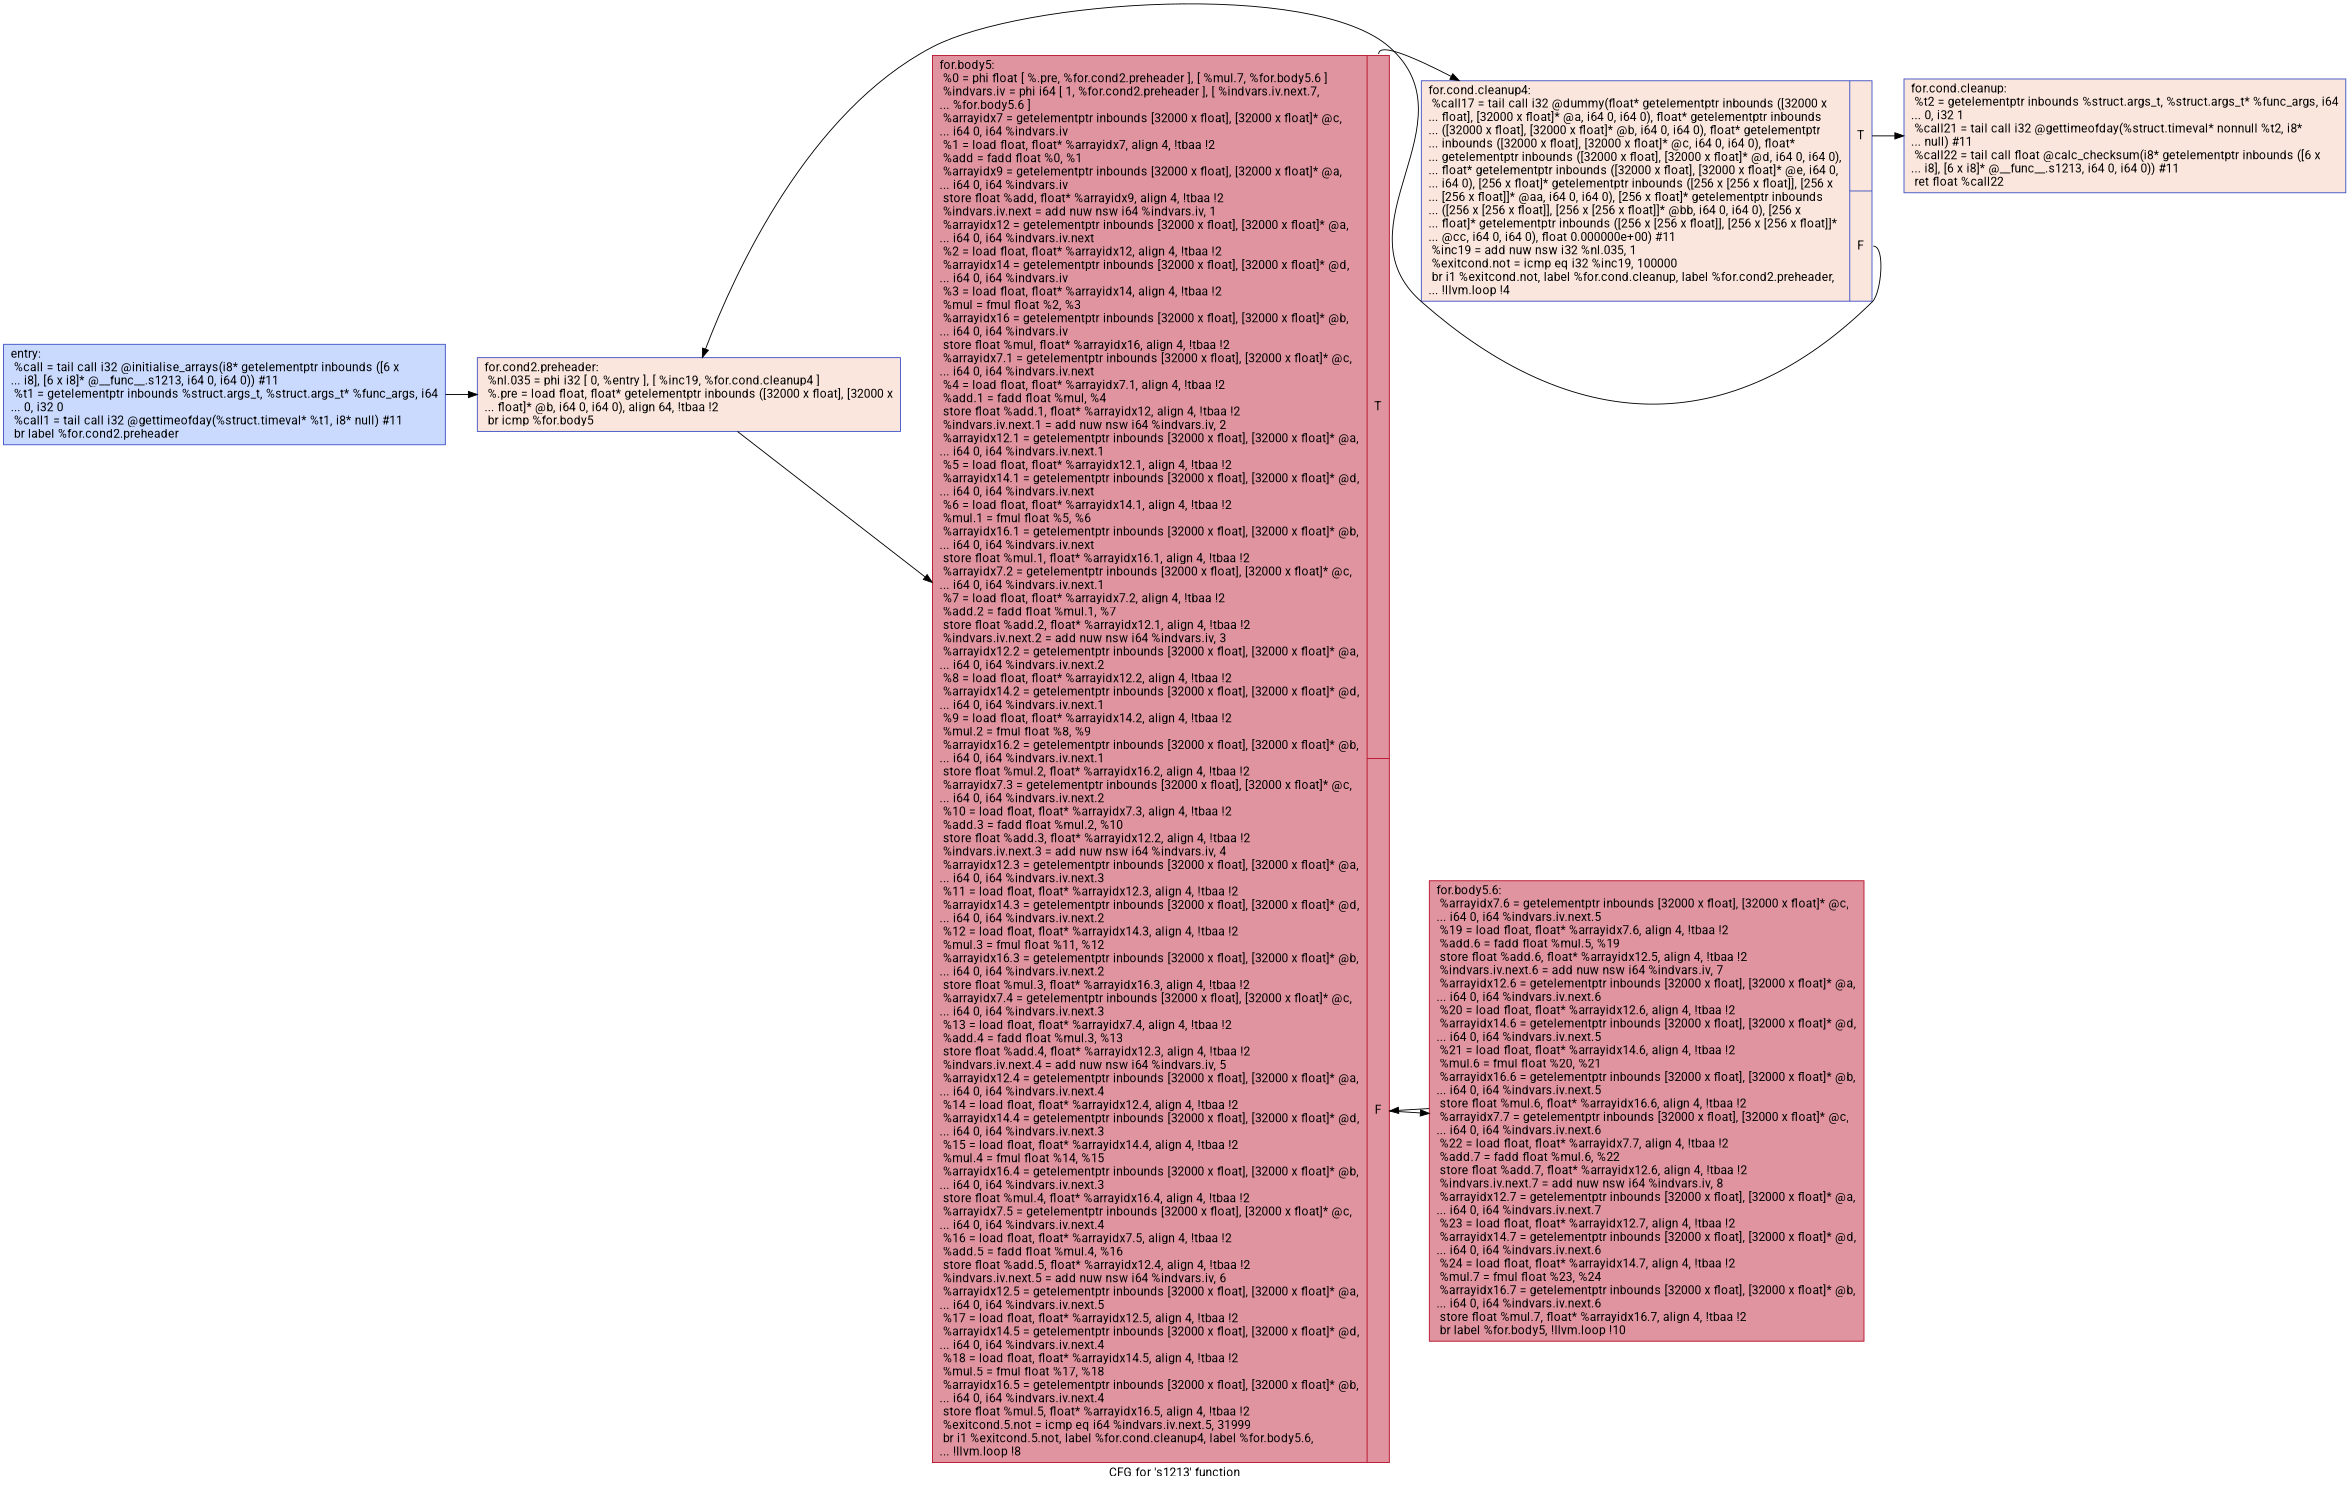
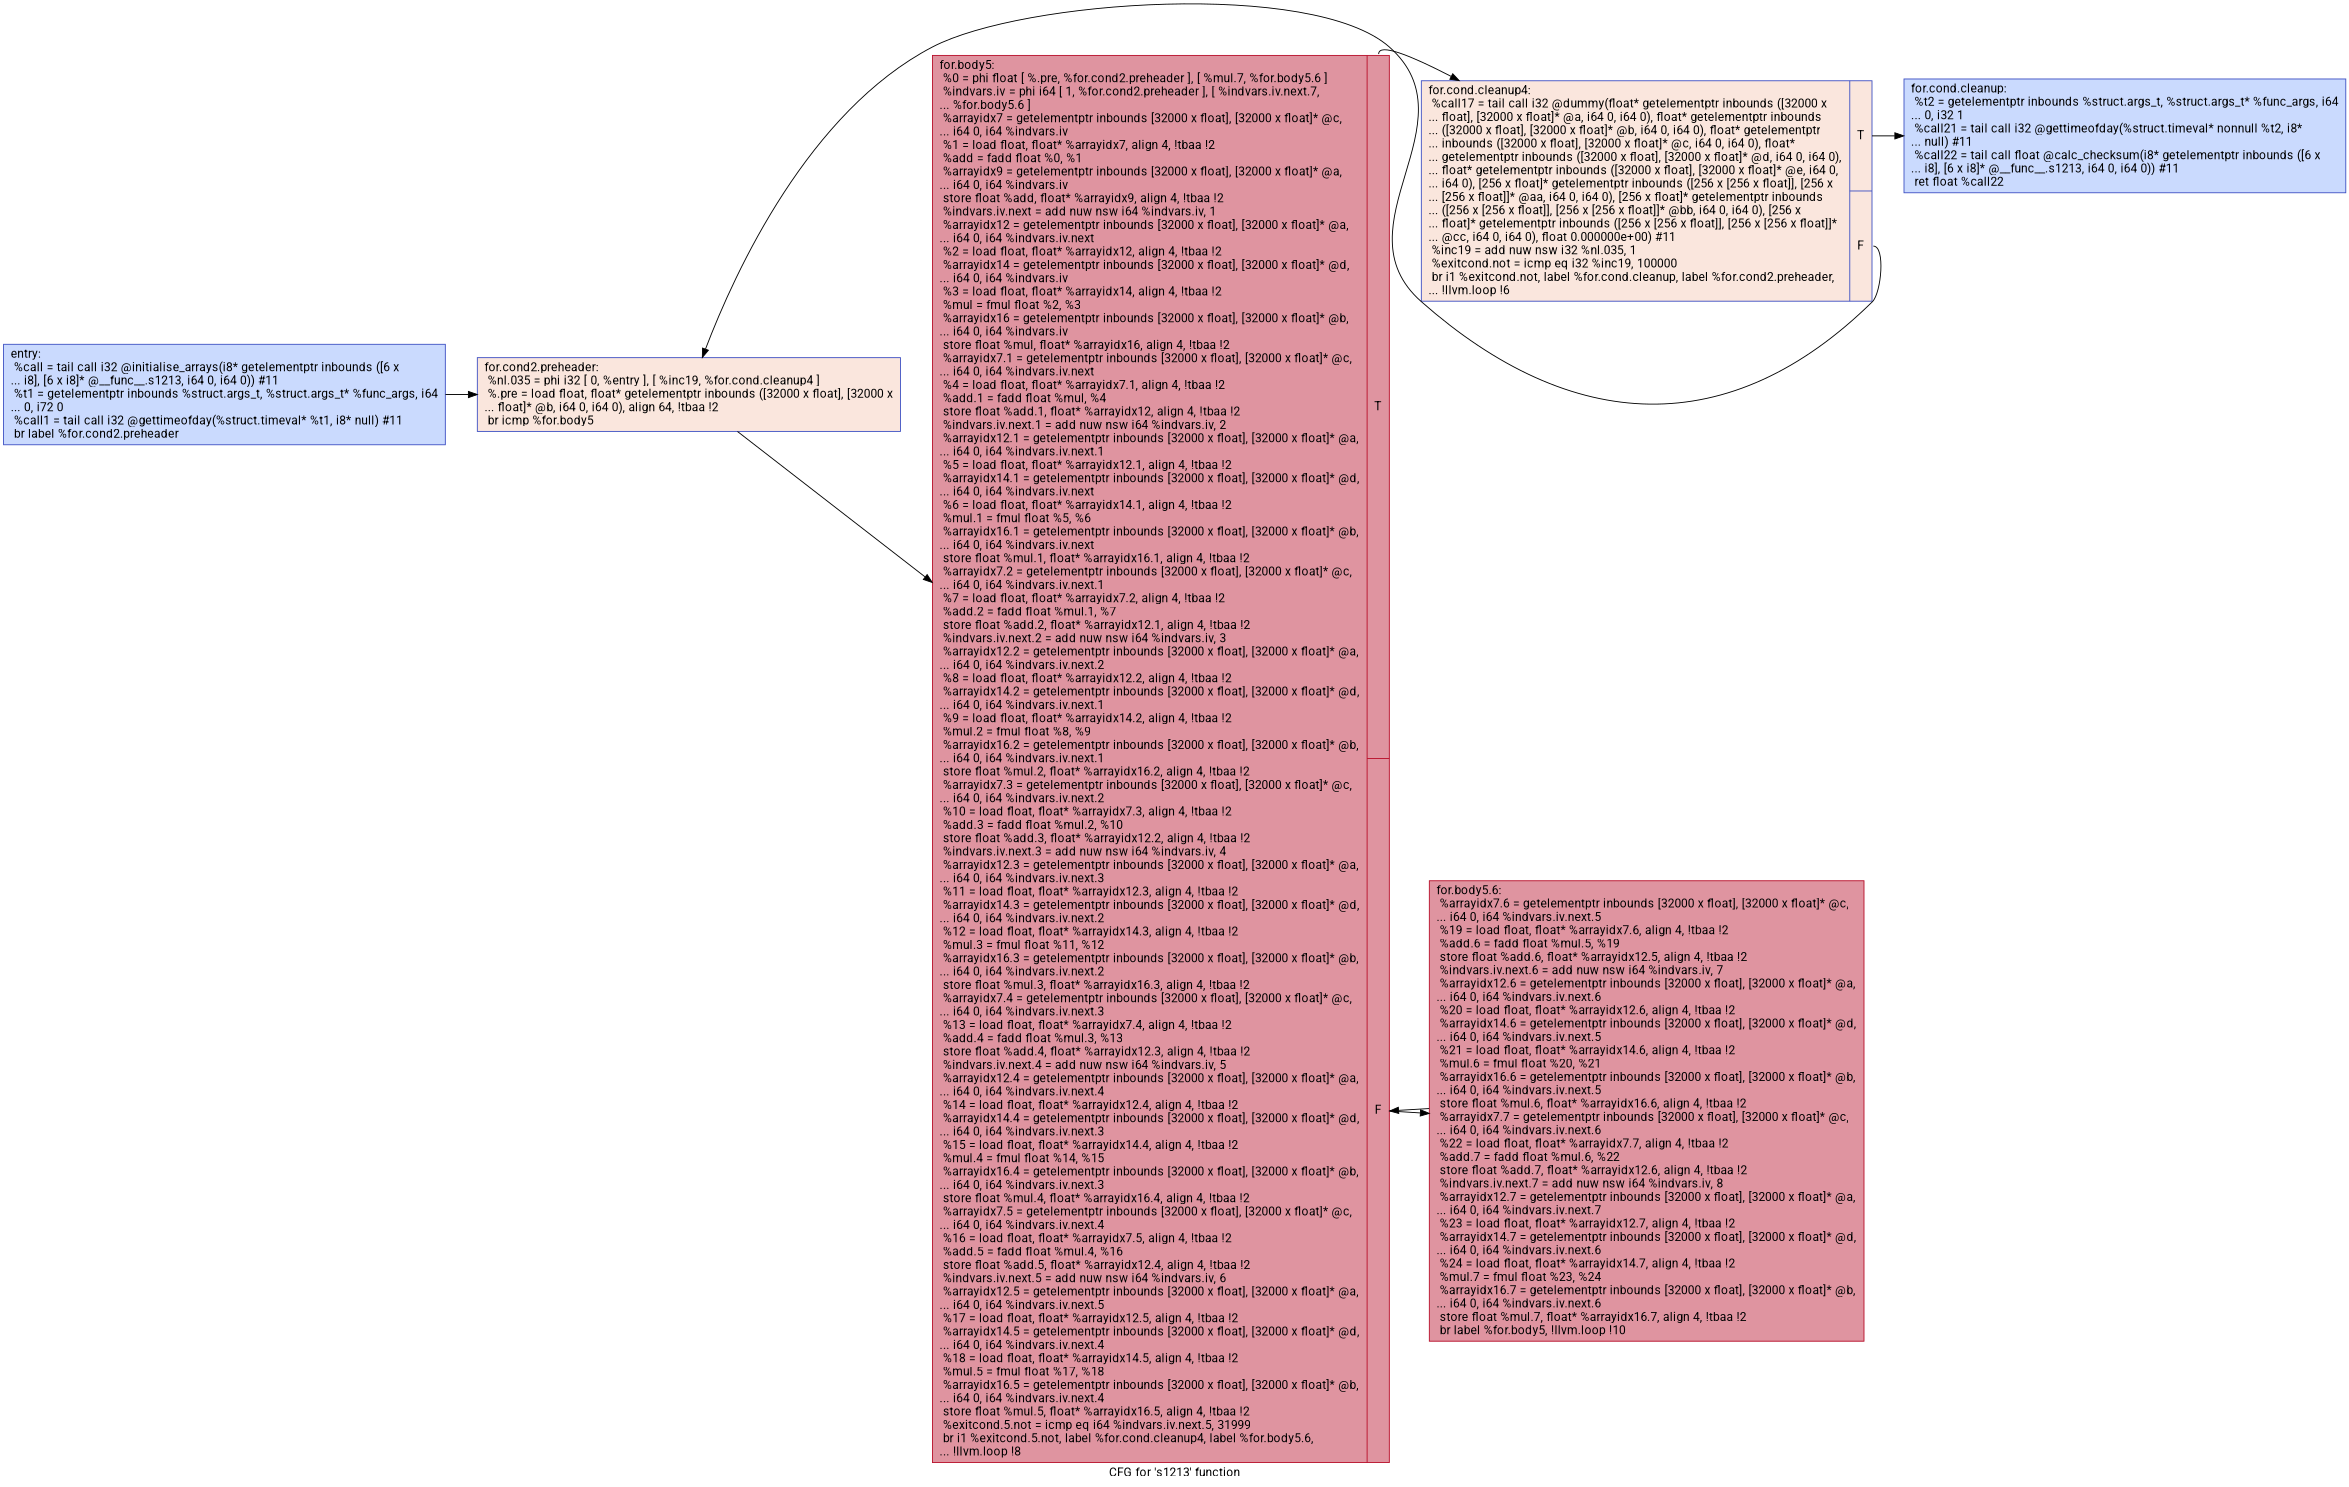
(2125, 136) -> (2125, 136)
(1469, 291) -> (1469, 291)
(37, 407) -> (37, 407)
